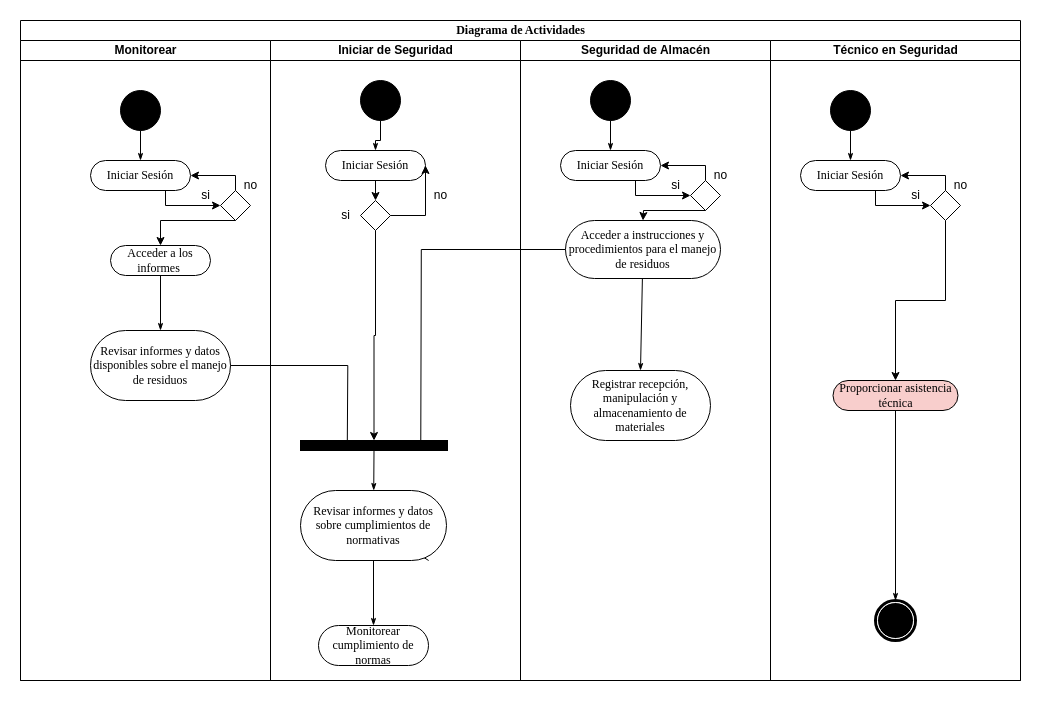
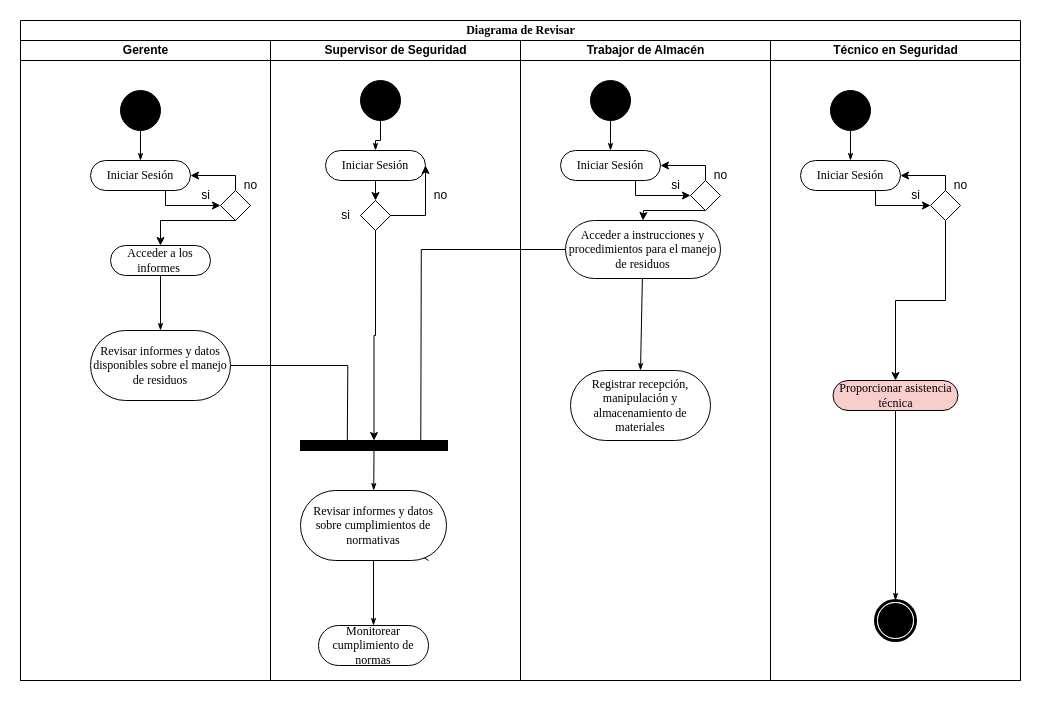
(521, 31) -> (521, 31)
(146, 51) -> (146, 51)
(396, 51) -> (396, 51)
(646, 51) -> (646, 51)
